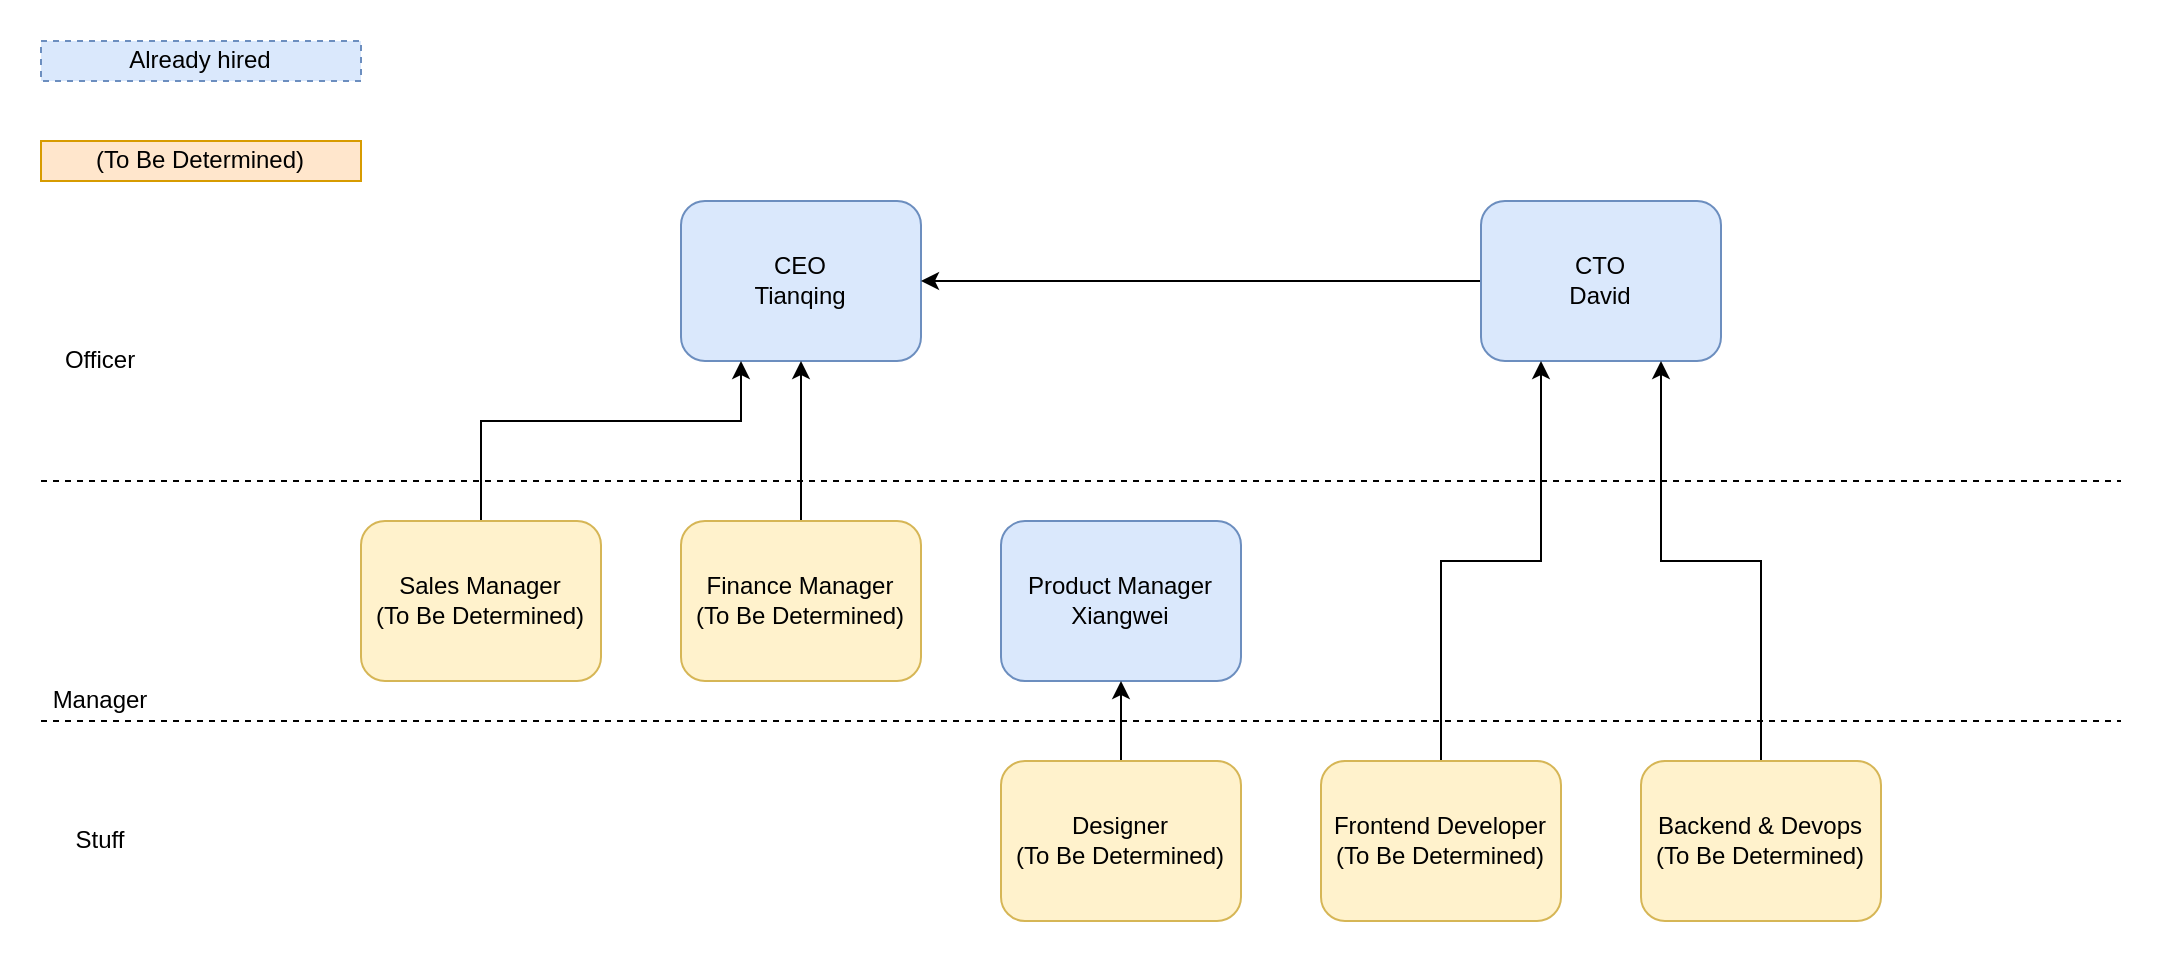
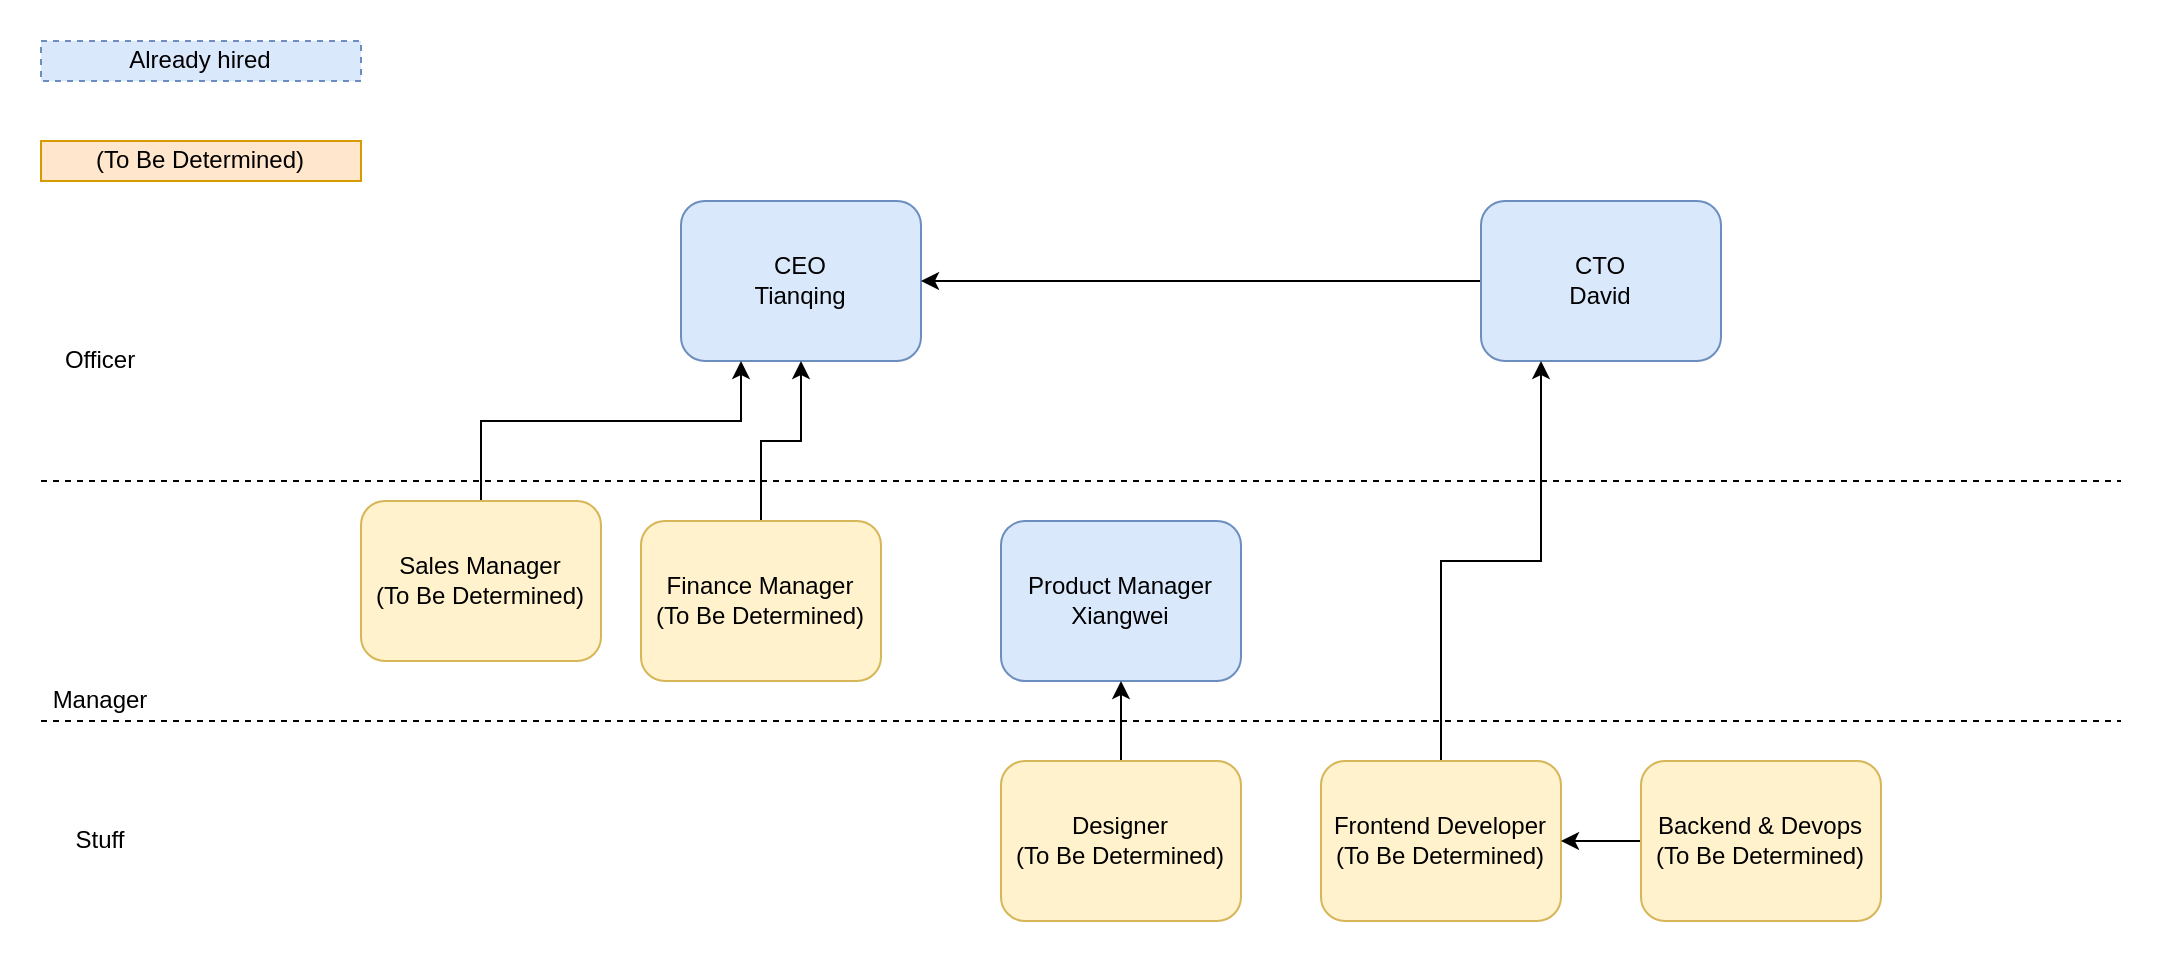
(1718, 561) -> (1608, 841)
(481, 601) -> (481, 581)
(801, 601) -> (761, 601)
